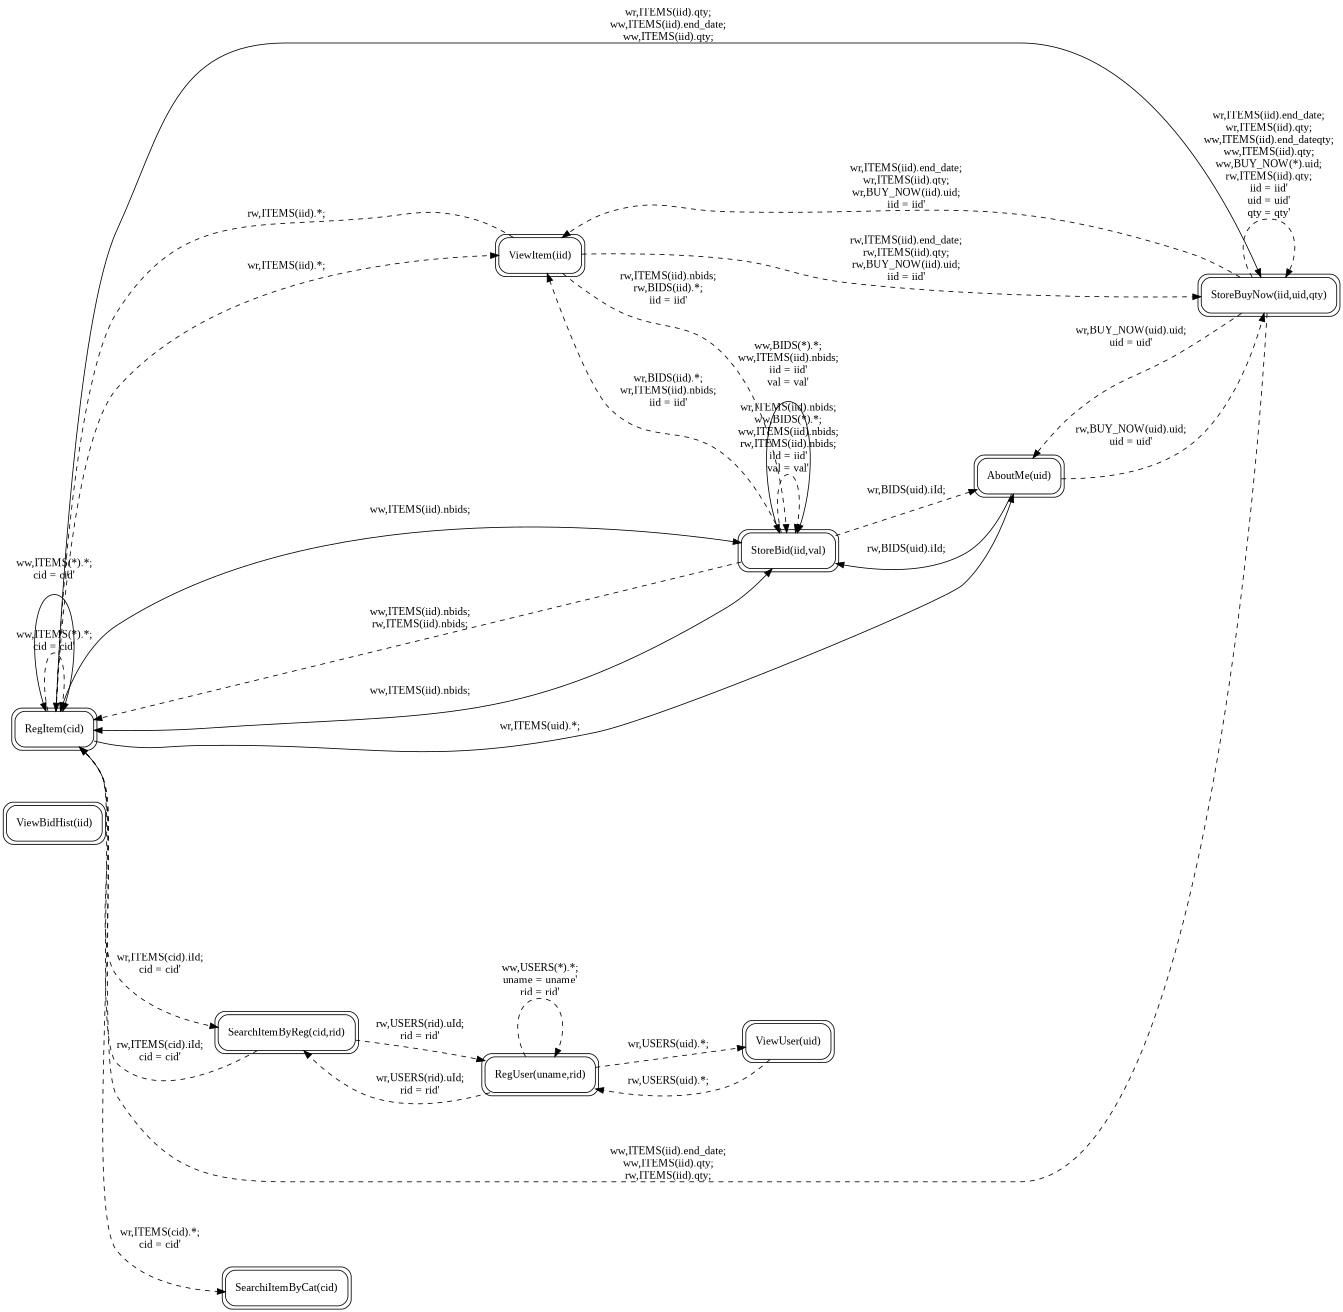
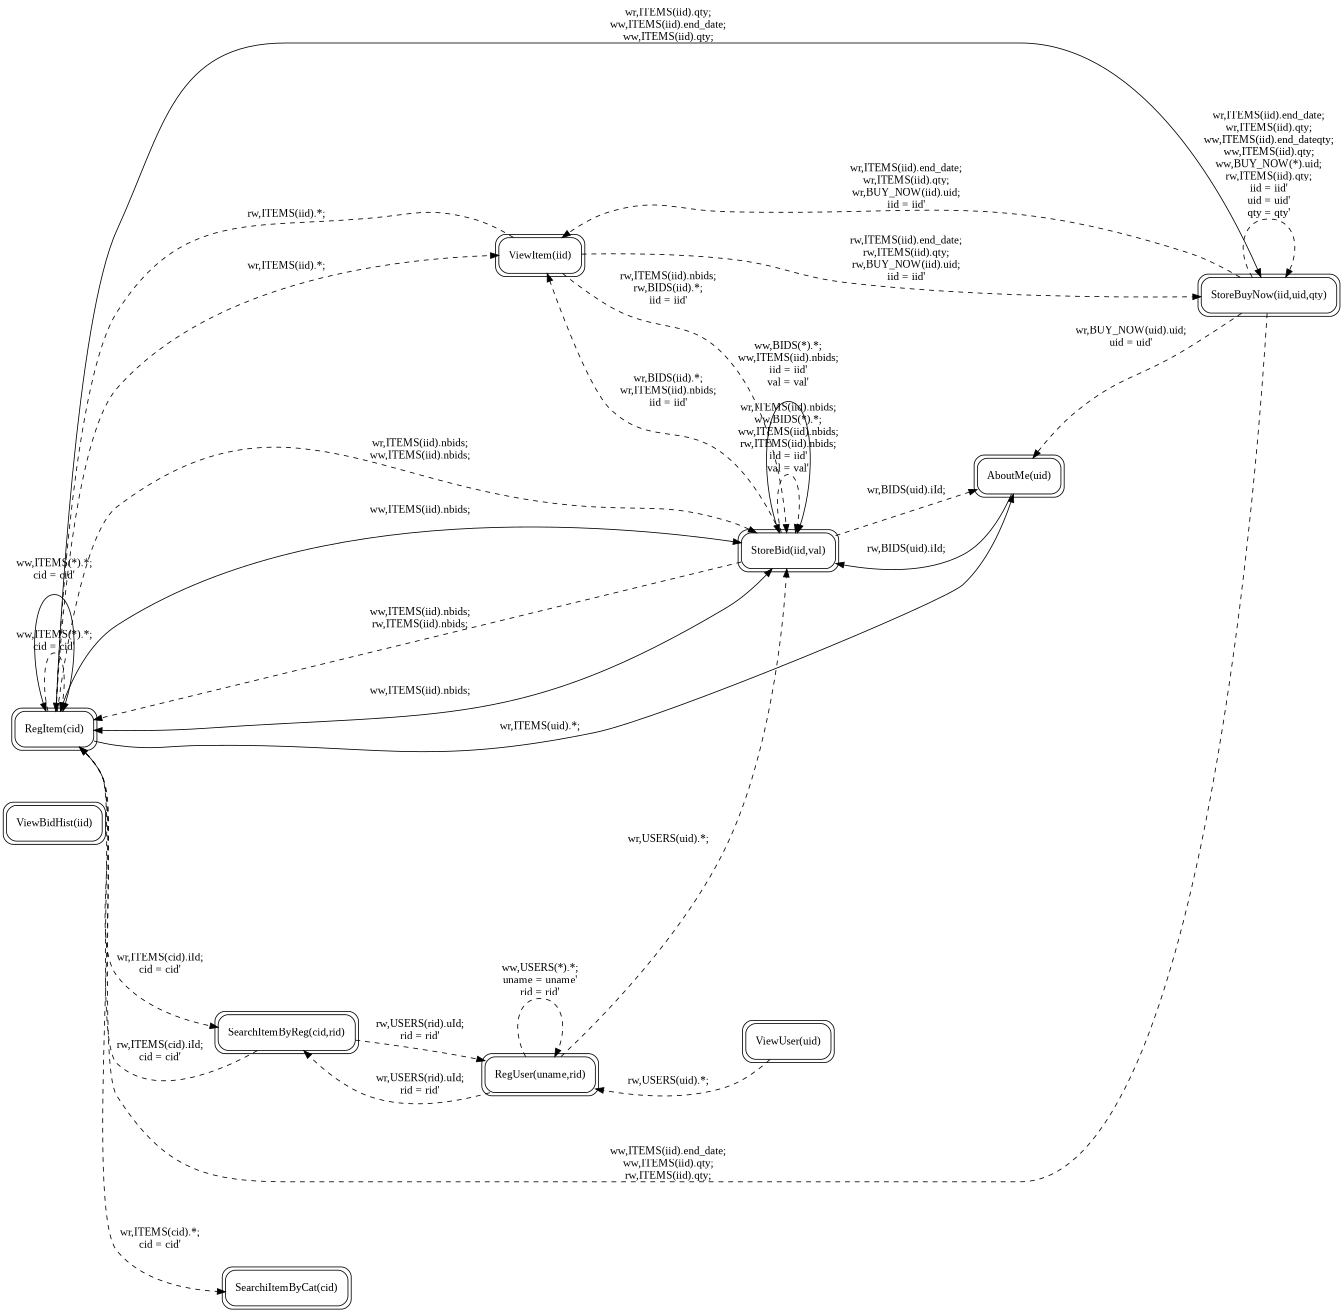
(1194, 442) -> none
none -> (323, 452)
(666, 1058) -> (728, 842)
